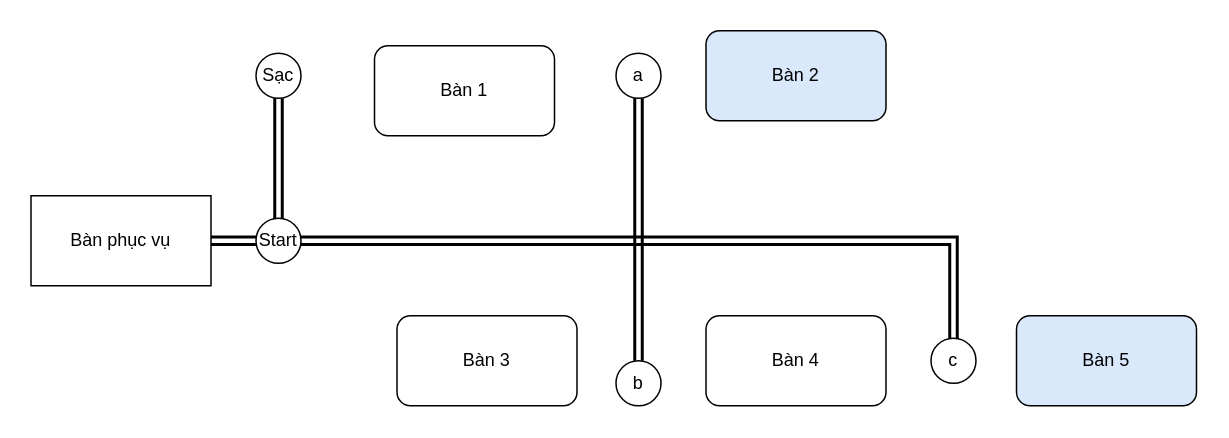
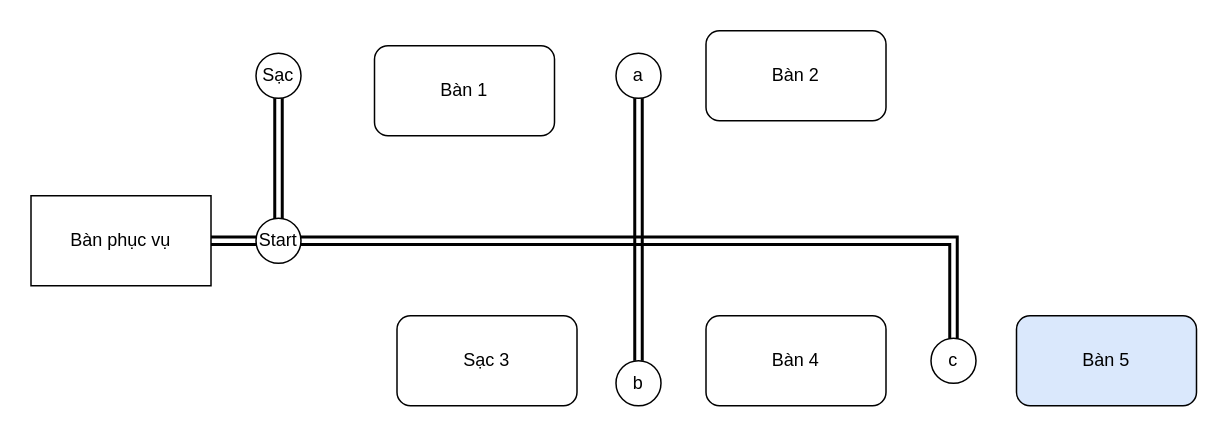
(796, 76) -> (796, 76)
(487, 361) -> (487, 361)
